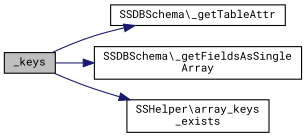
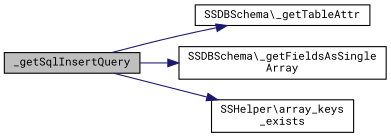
(30, 63) -> (72, 63)
